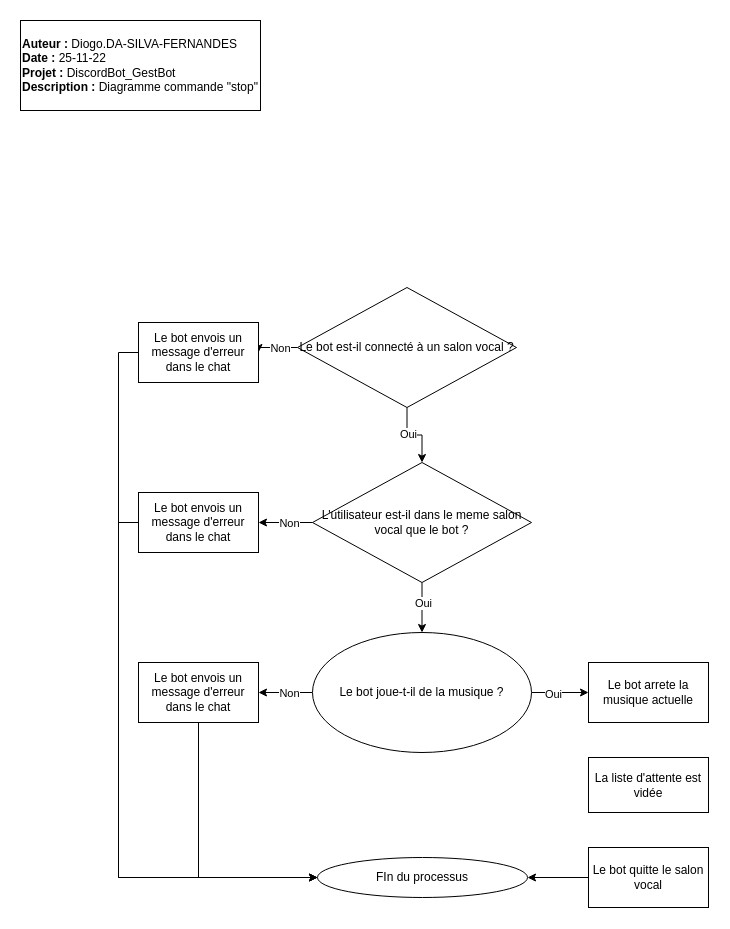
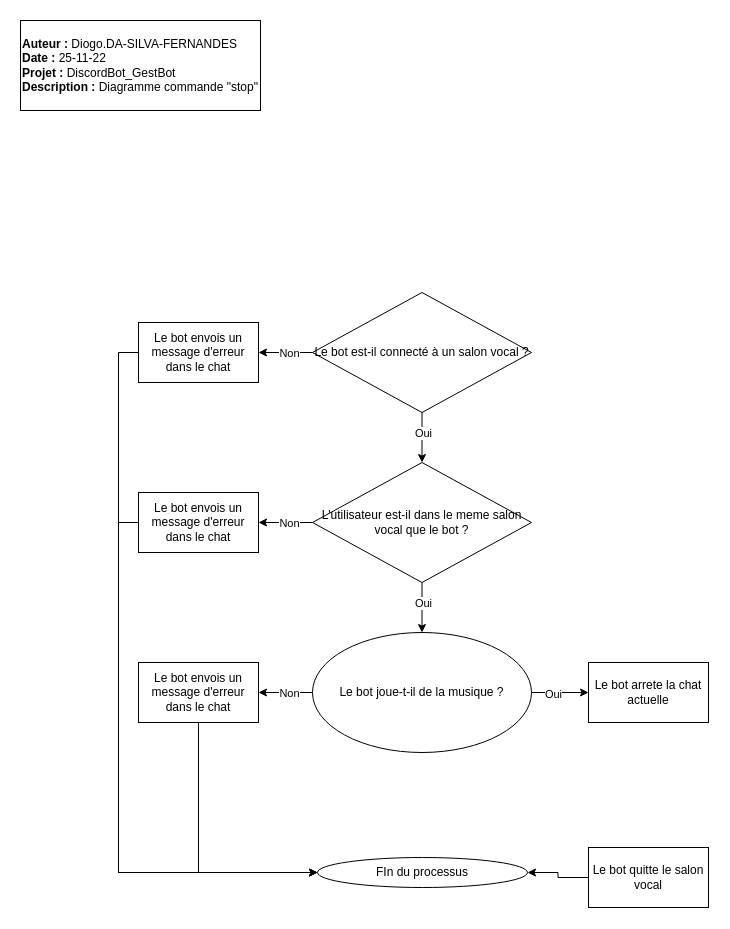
(407, 348) -> (422, 353)
(649, 693) -> (649, 693)
(649, 785) -> none
(423, 878) -> (423, 873)
